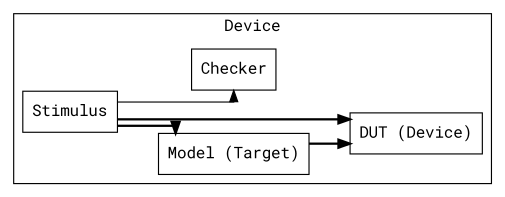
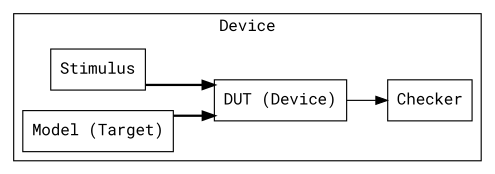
(176, 102) -> (361, 100)
(147, 126) -> none
